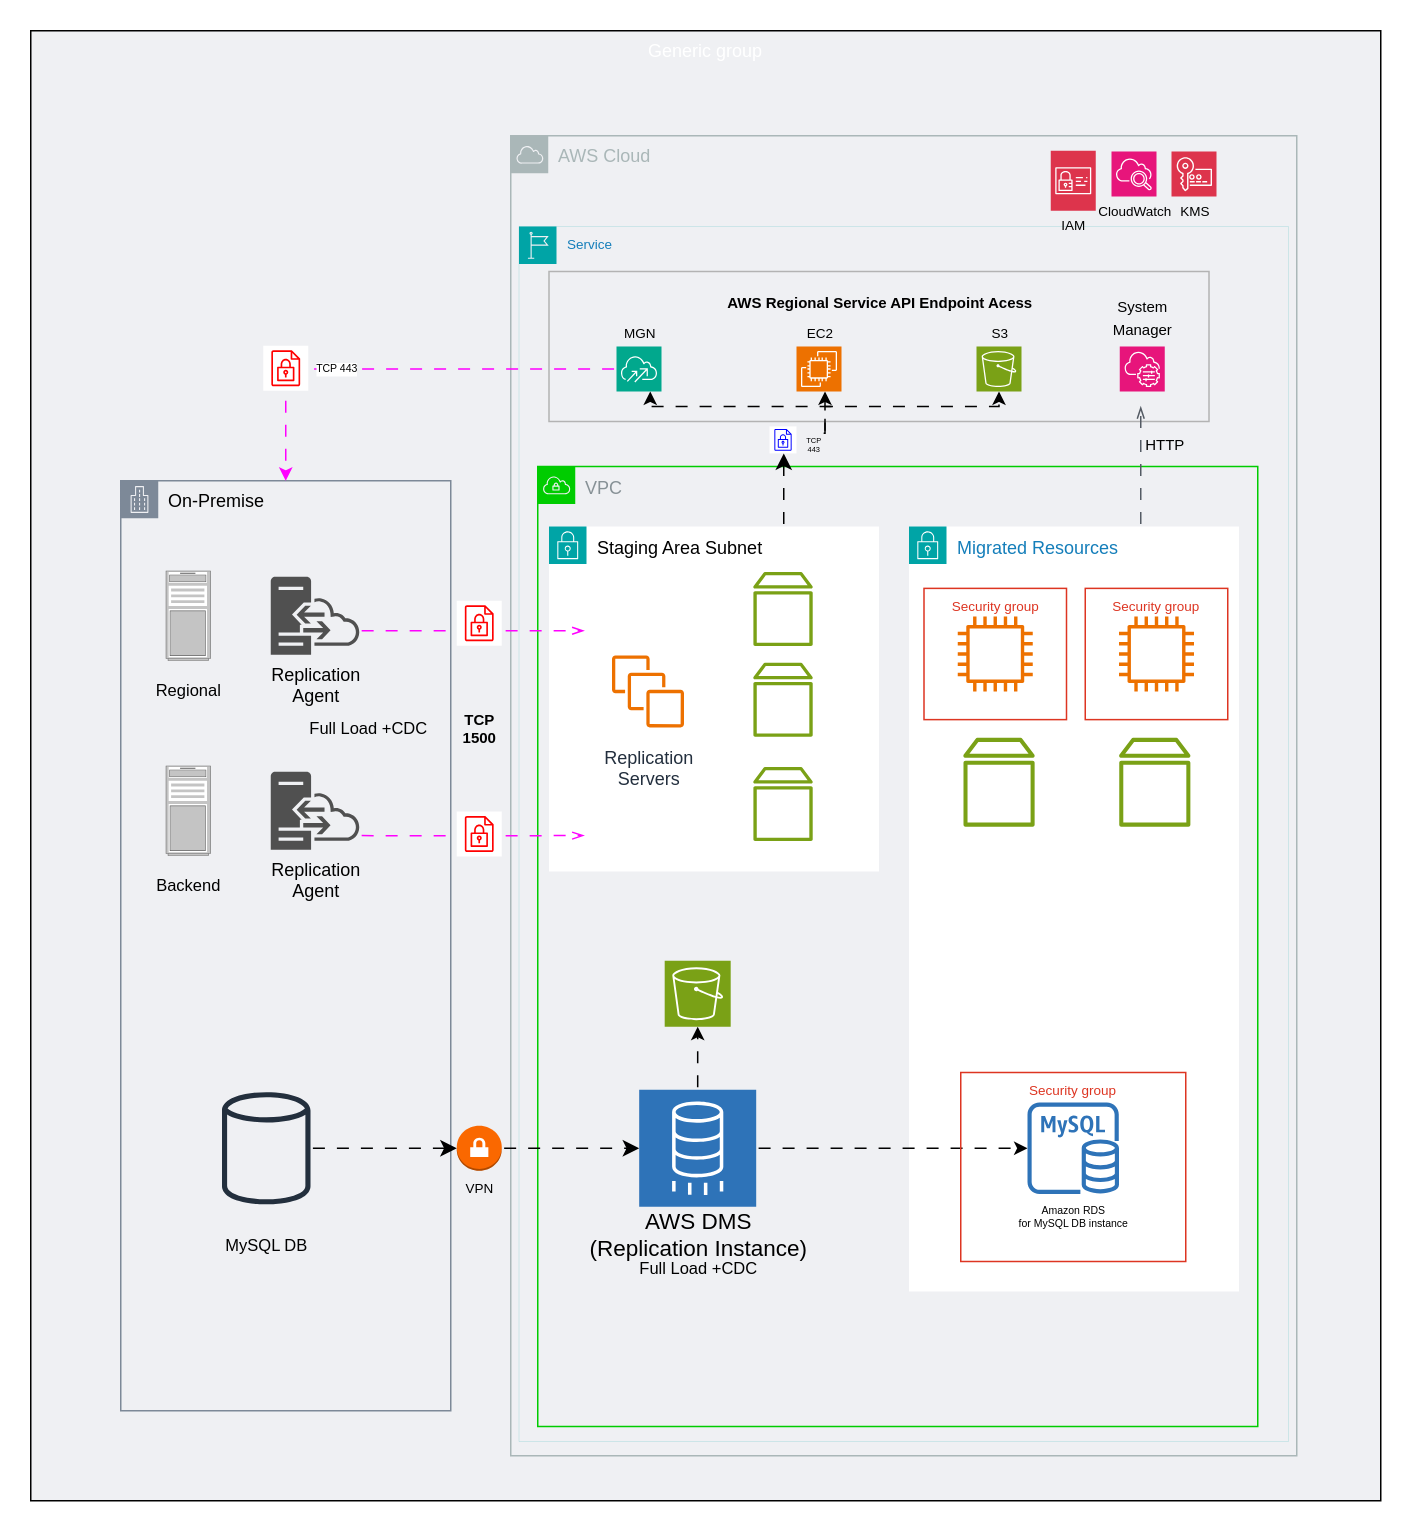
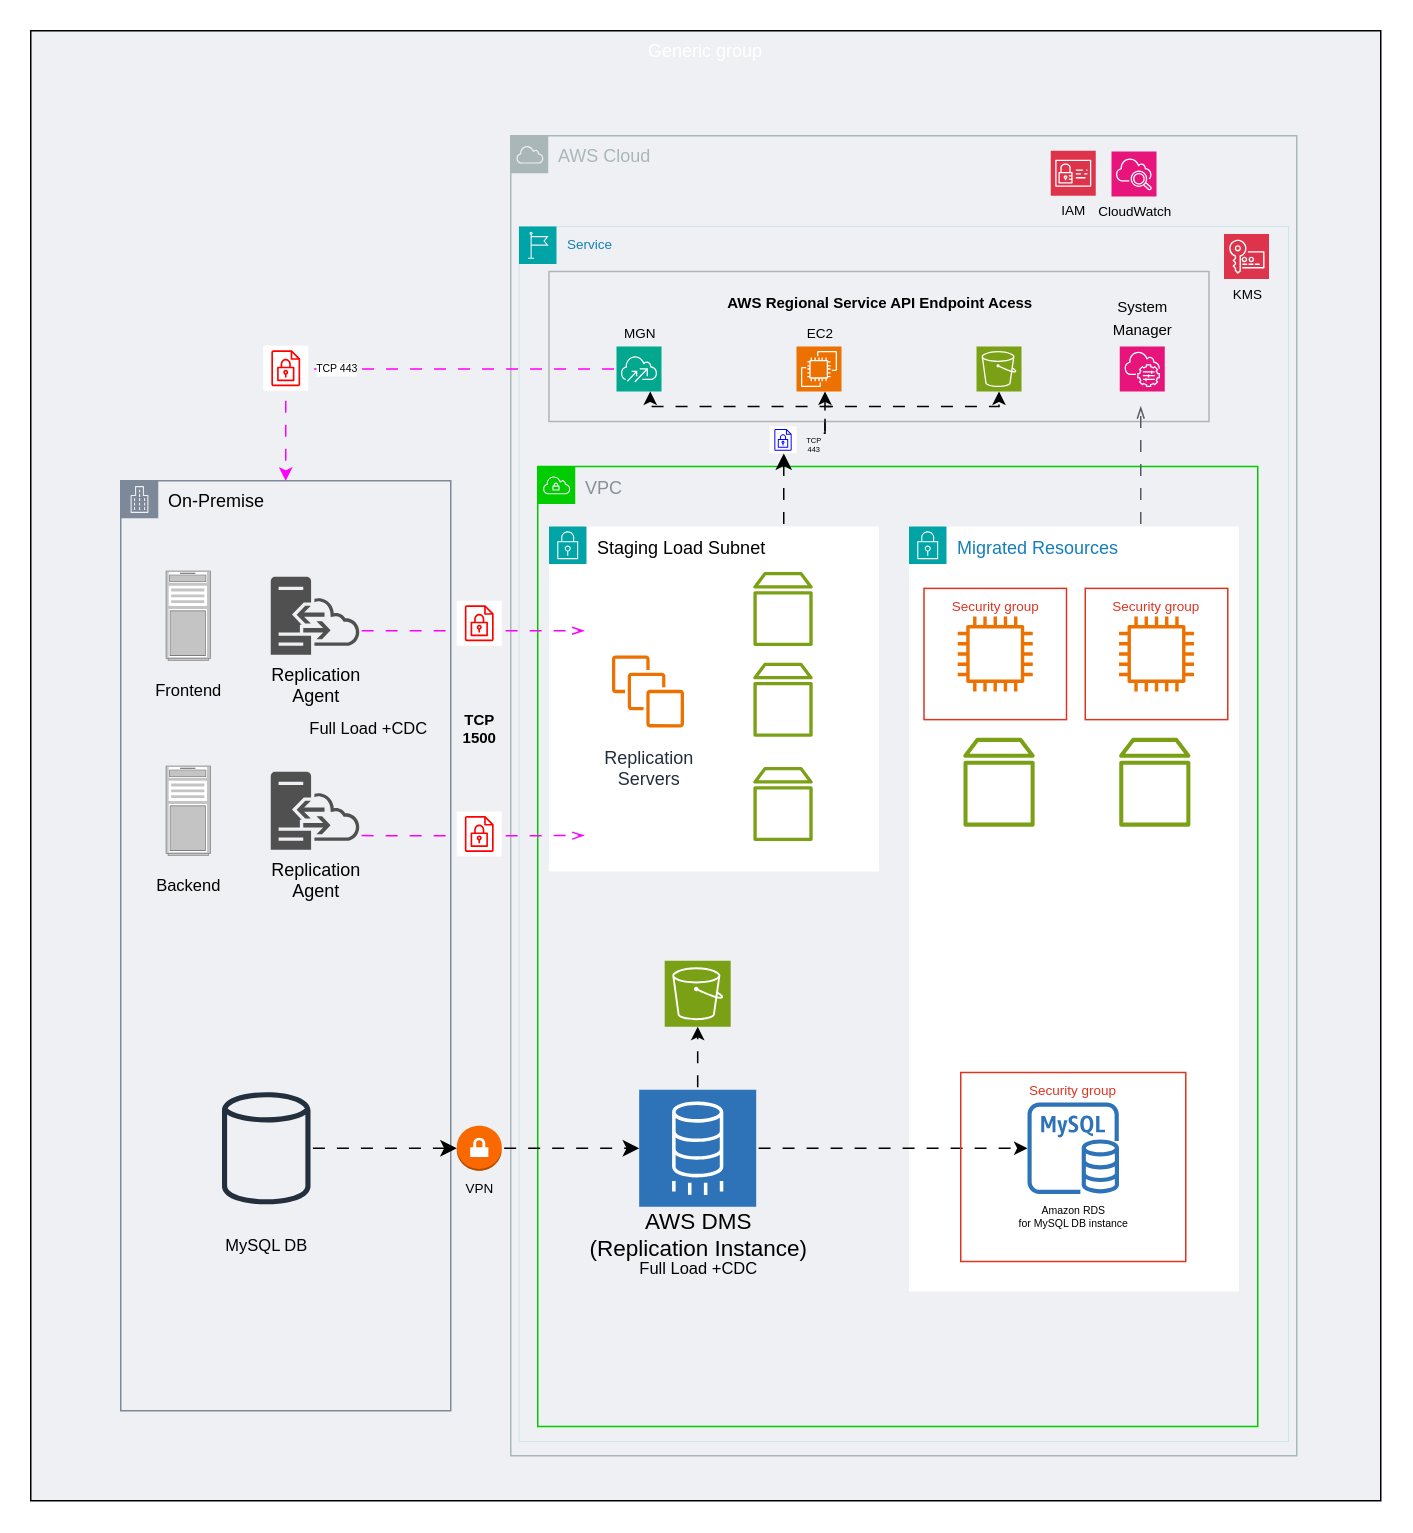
(1194, 174) -> (1247, 257)
(1073, 181) -> (1073, 173)
(999, 332) -> none
(1165, 445) -> none
(686, 549) -> (686, 549)
(189, 691) -> (189, 691)
